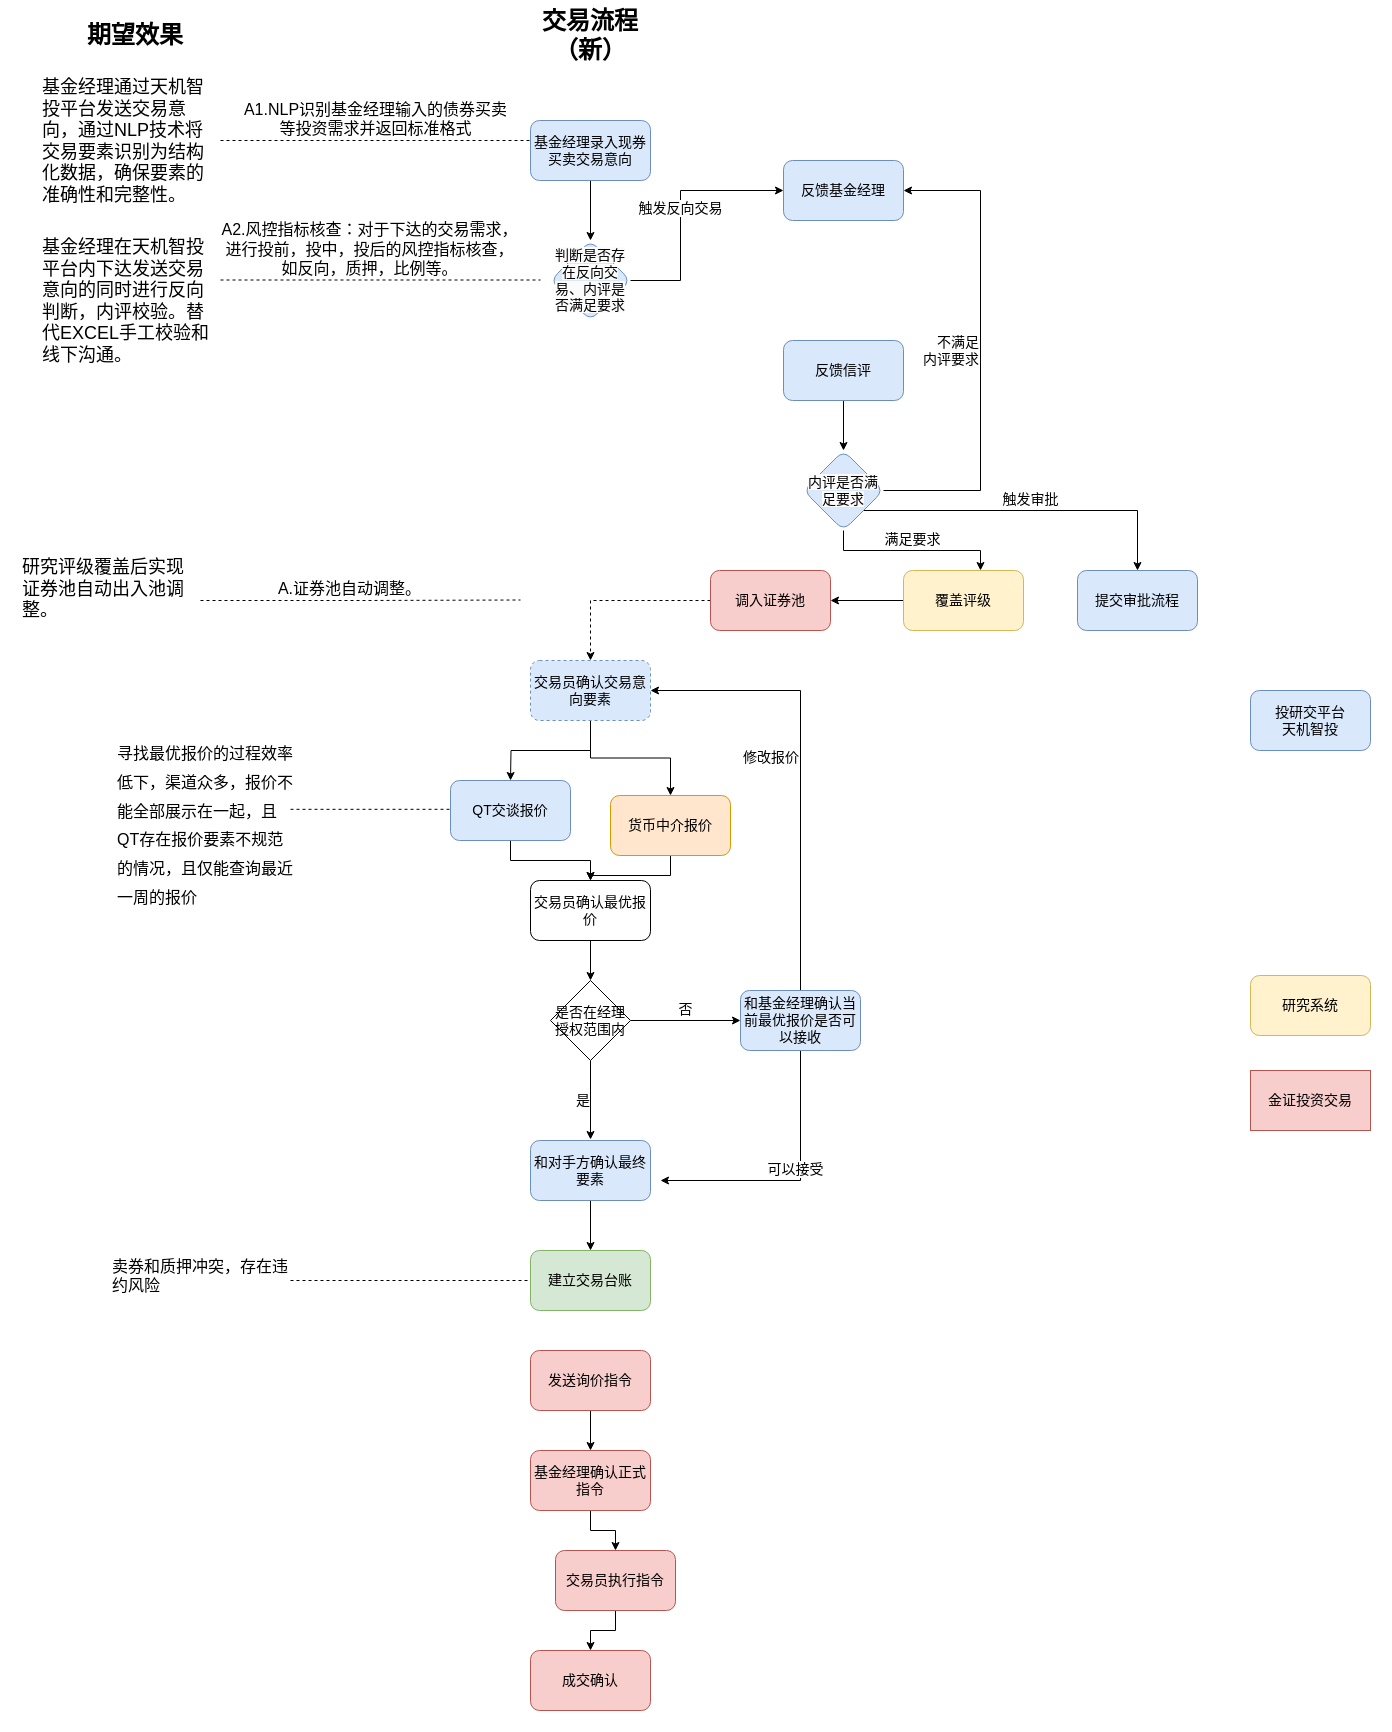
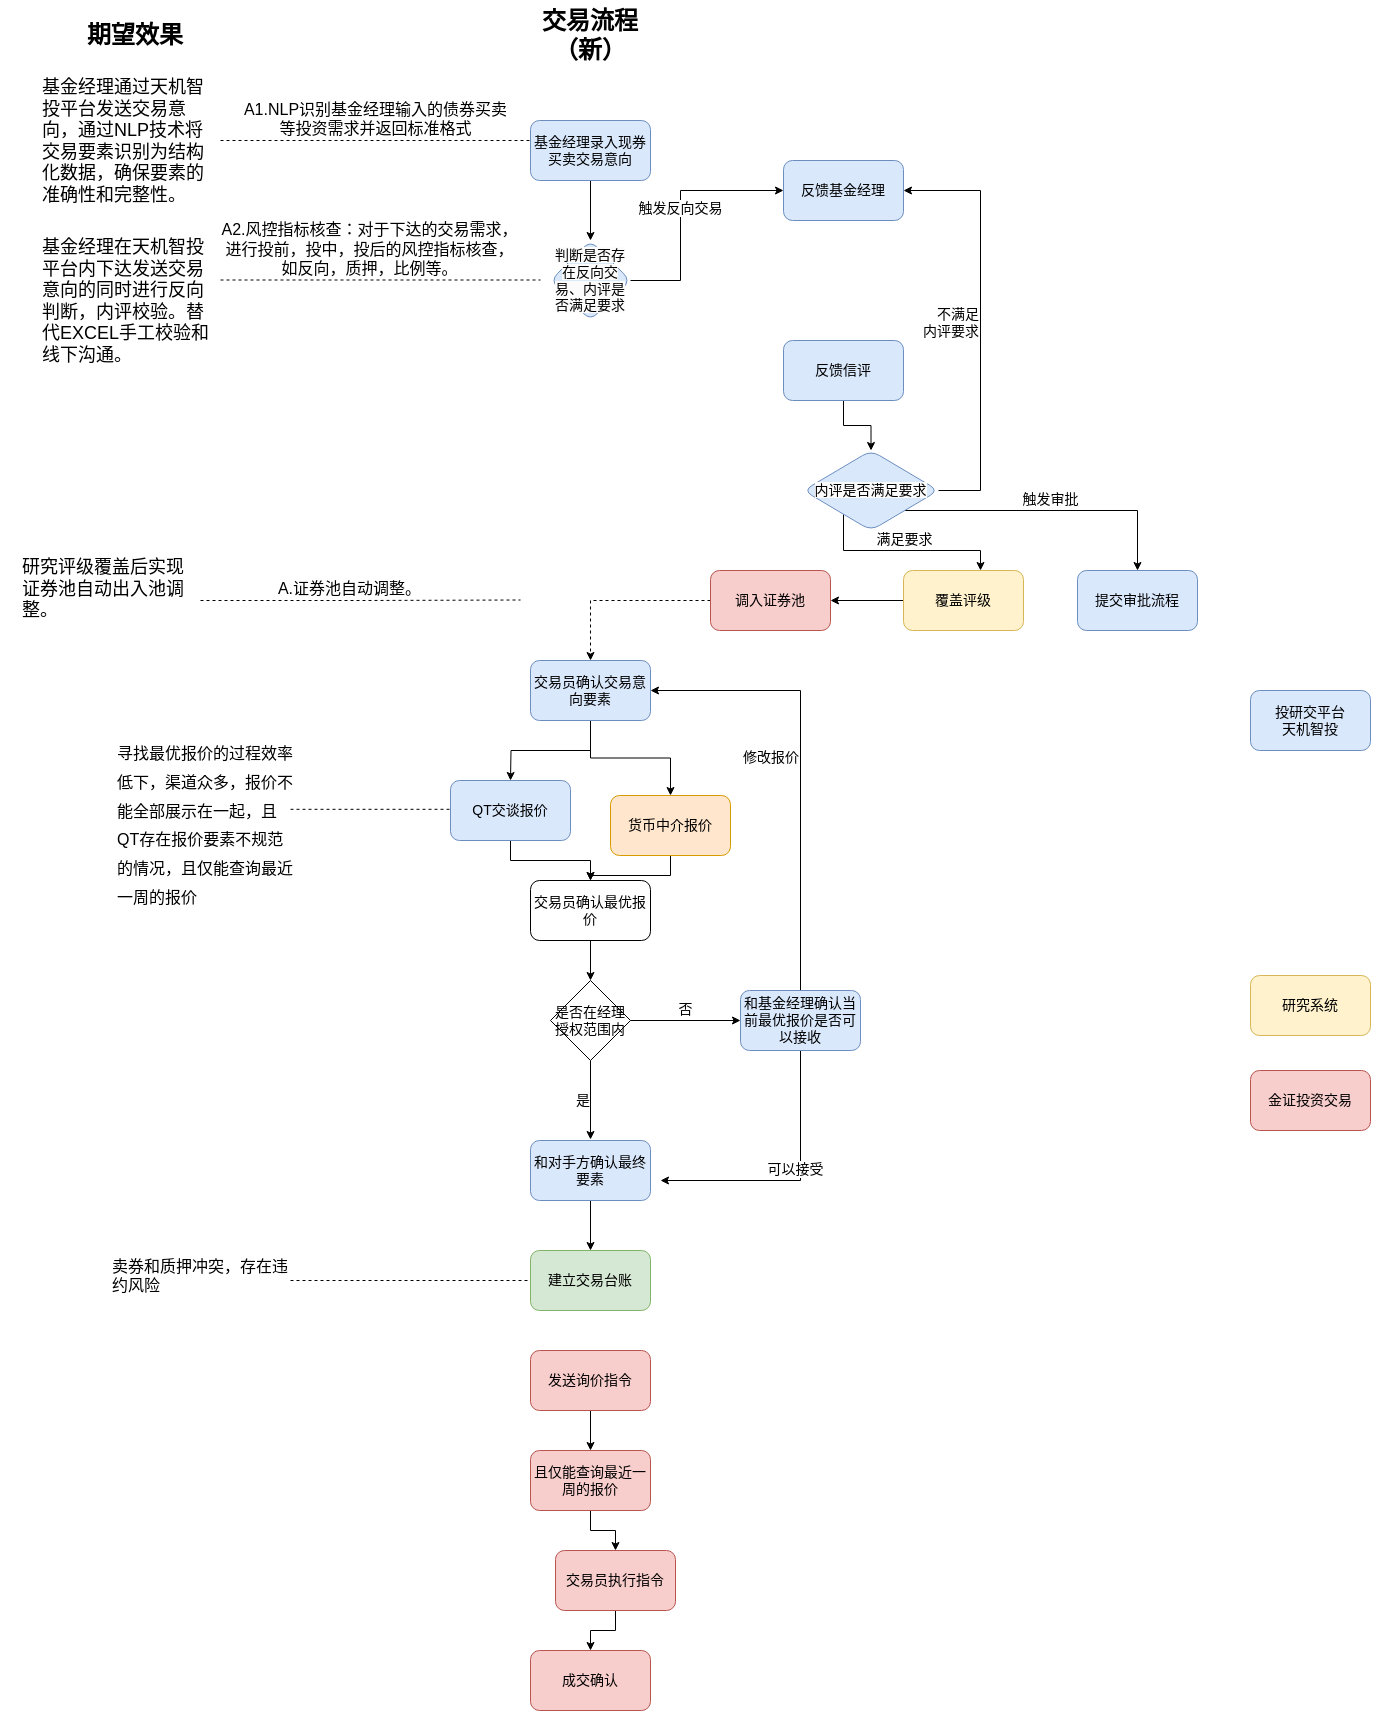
(844, 491) -> (871, 491)
(591, 691) -> (591, 691)
(1311, 1101) -> (1311, 1101)
(591, 1481) -> (591, 1481)
